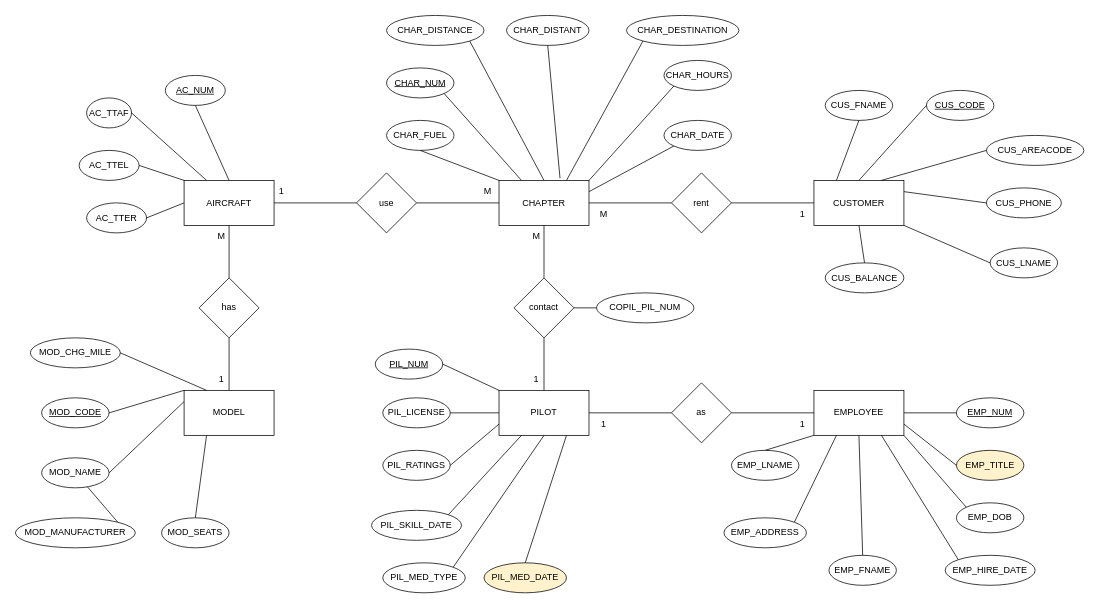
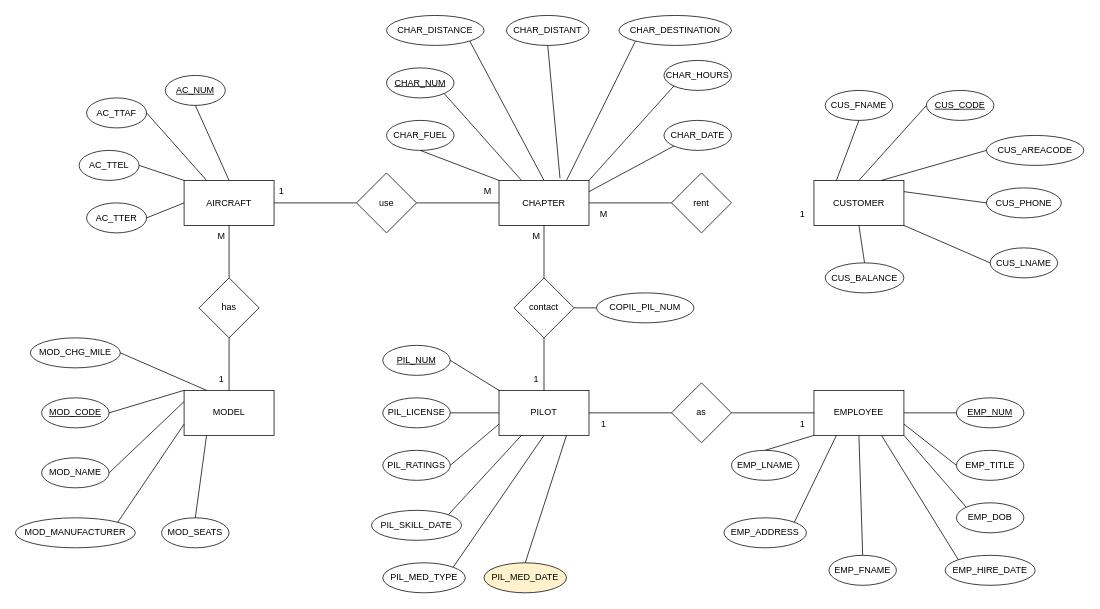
(683, 30) -> (675, 30)
(109, 113) -> (117, 113)
(773, 203) -> none
(409, 364) -> (417, 360)
(990, 465) -> (990, 465)
(103, 505) -> (151, 473)
